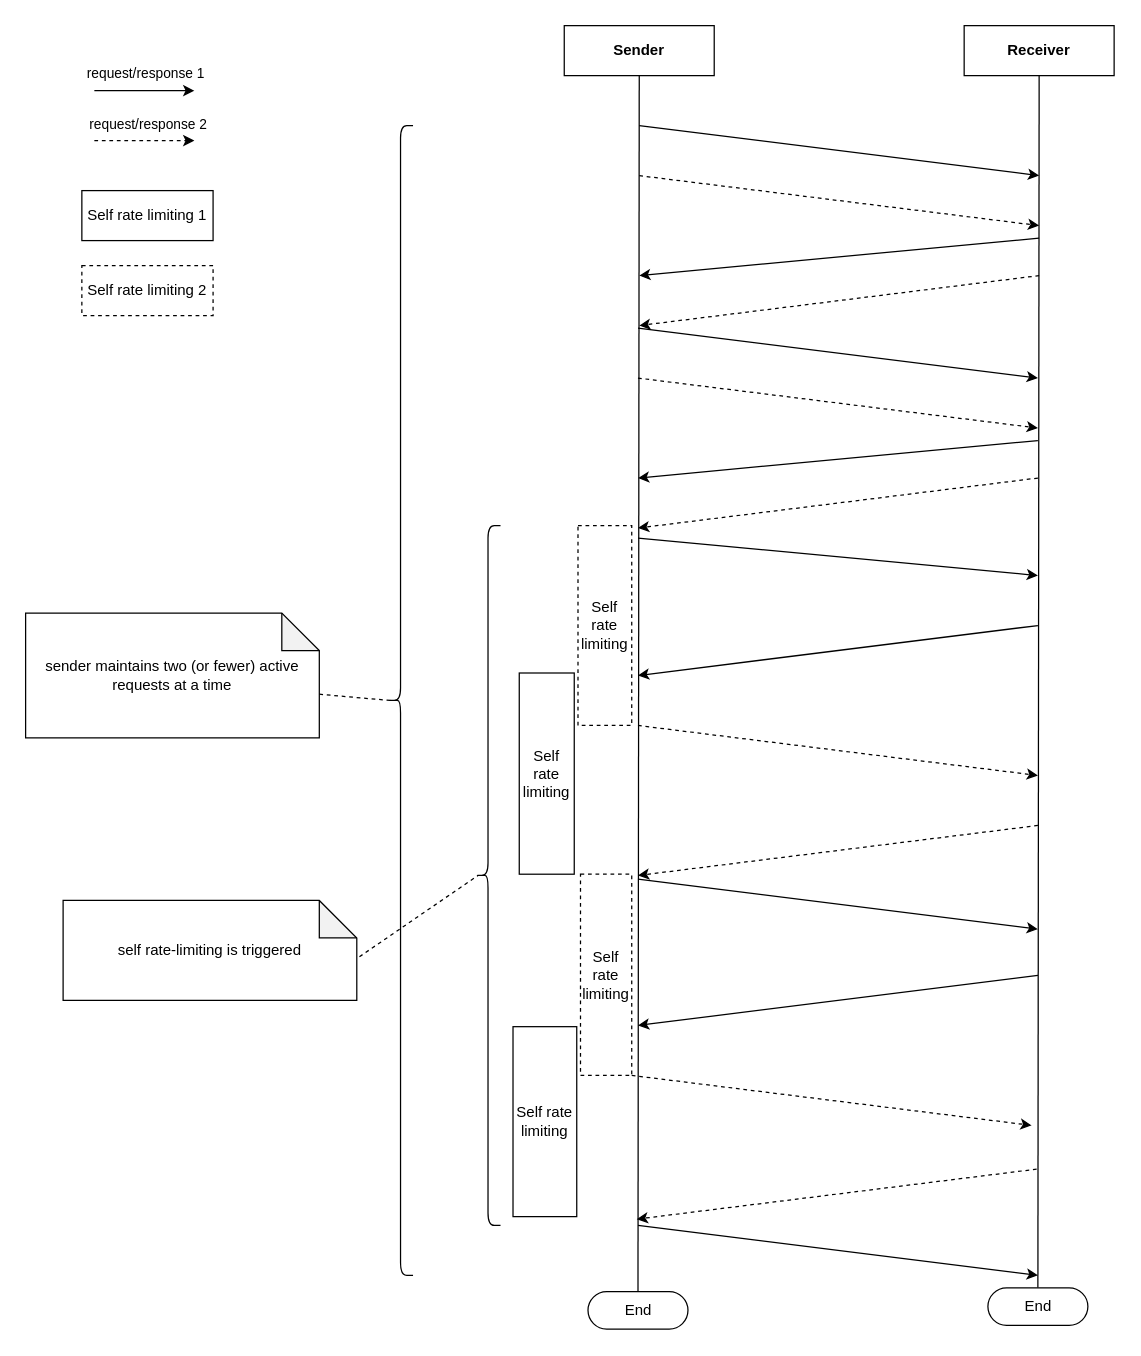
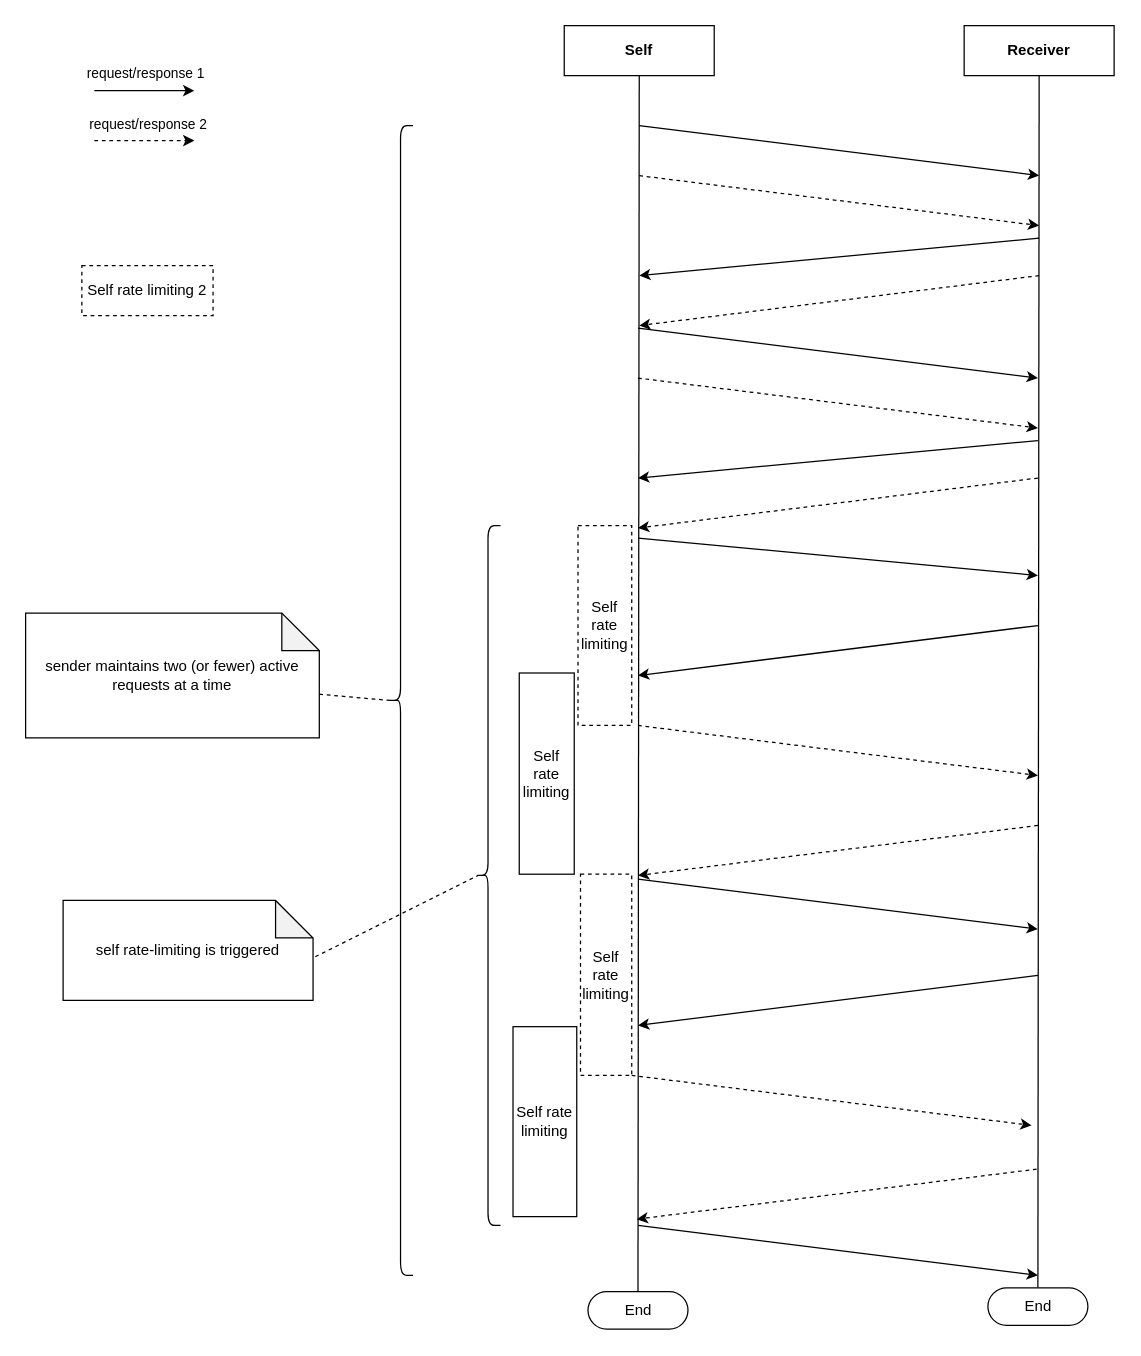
(639, 51) -> (639, 51)
(148, 216) -> none
(210, 951) -> (188, 951)
